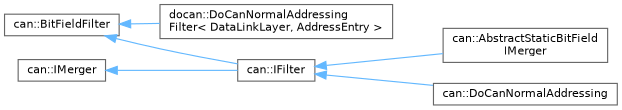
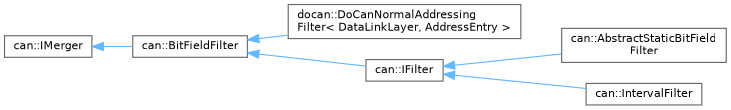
(525, 45) -> (644, 45)
(178, 70) -> (118, 47)
(525, 94) -> (644, 94)
